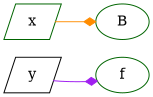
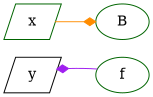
(69, 82) -> (83, 68)
